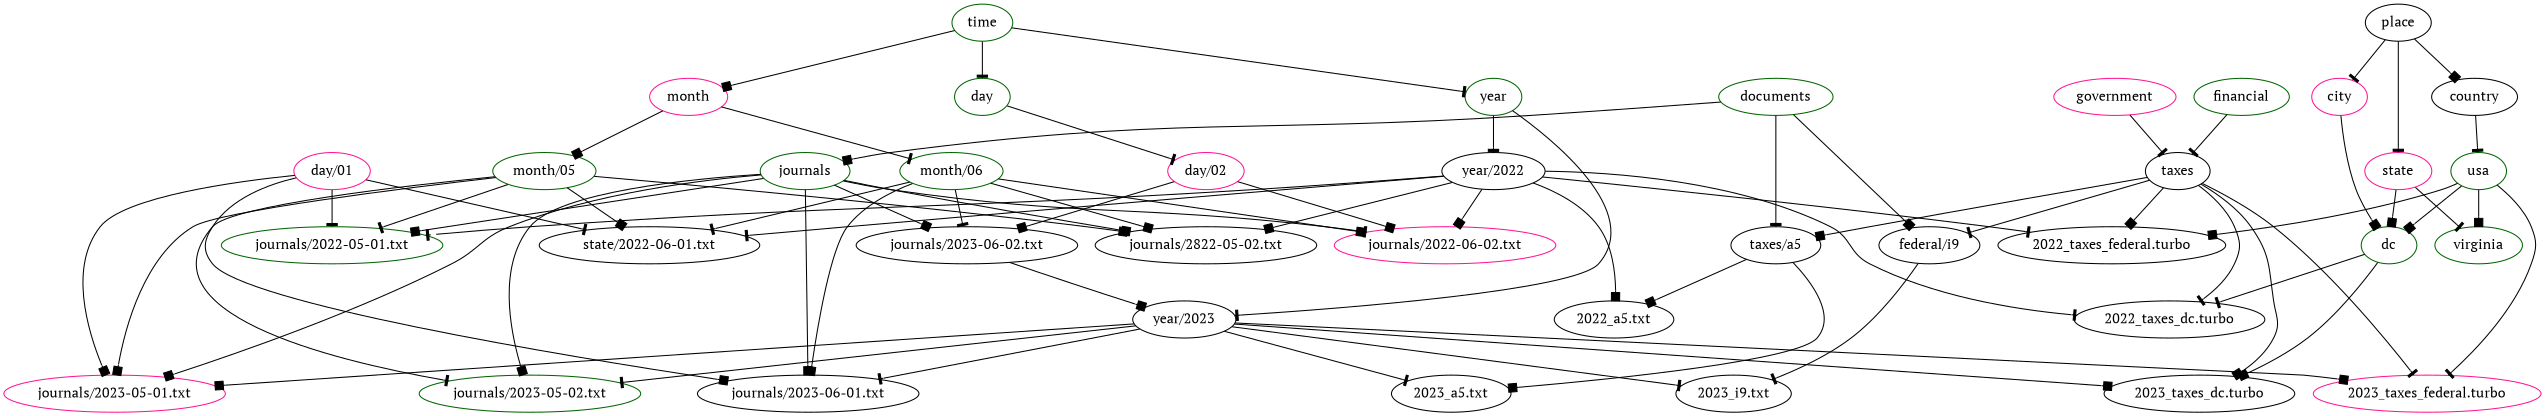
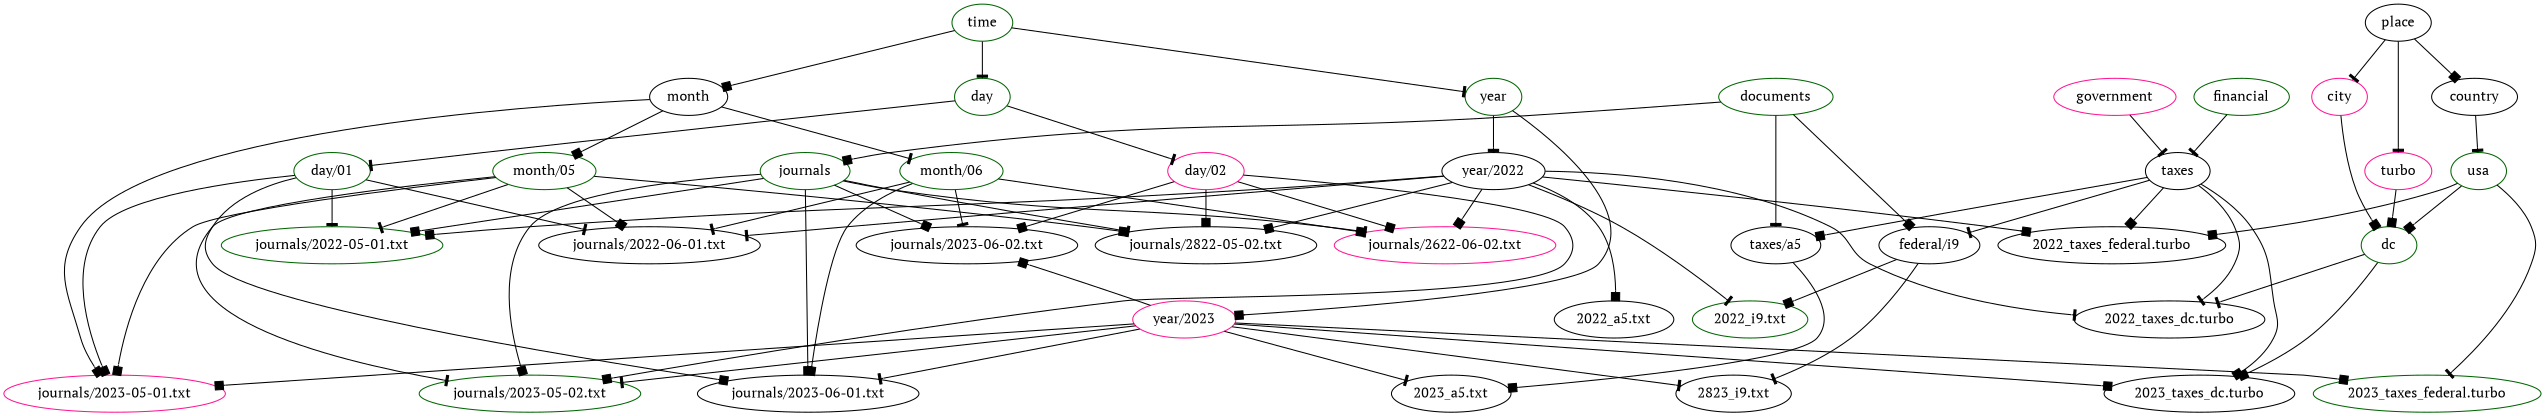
(689, 97) -> (689, 97)
none -> (664, 132)
(332, 171) -> (332, 171)
(2398, 171) -> (2398, 171)
(1032, 195) -> (1206, 202)
(1796, 204) -> (1796, 204)
(982, 206) -> (982, 206)
(839, 209) -> (839, 209)
(649, 245) -> (649, 245)
(1445, 245) -> (1445, 245)
(2479, 245) -> none
(464, 257) -> (282, 142)
(2312, 260) -> none
(1702, 279) -> none
(1072, 284) -> (1090, 285)
(1518, 287) -> (1518, 287)
none -> (1272, 296)
(1184, 319) -> (1184, 319)
none -> (1750, 319)
(1734, 394) -> (1734, 394)
(2427, 394) -> (2427, 394)
